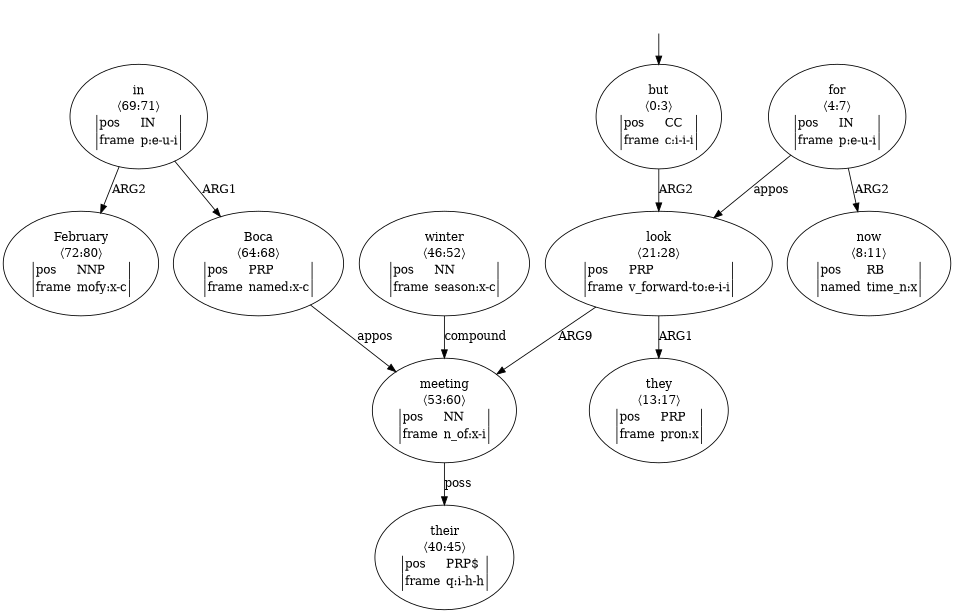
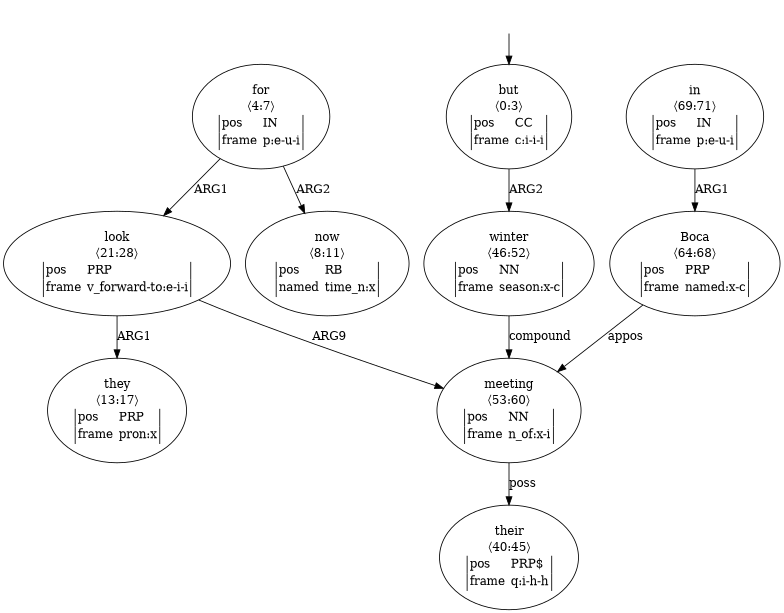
(659, 186) -> (509, 186)
(771, 190) -> (211, 190)
(81, 264) -> none
